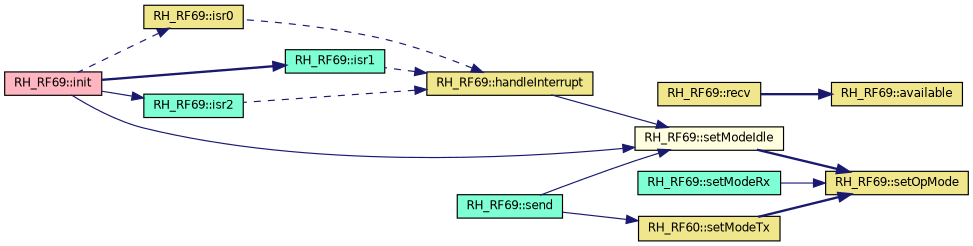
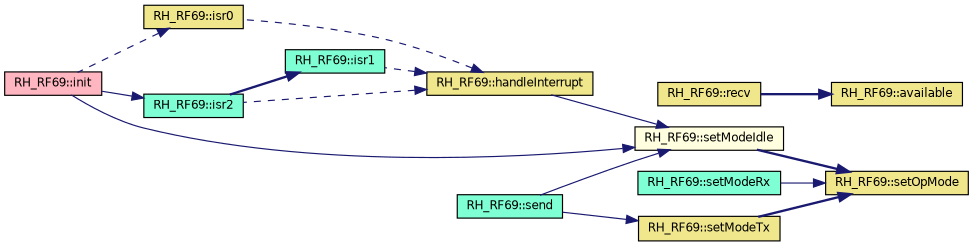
(188, 73) -> (259, 85)
(709, 229) -> (709, 229)
